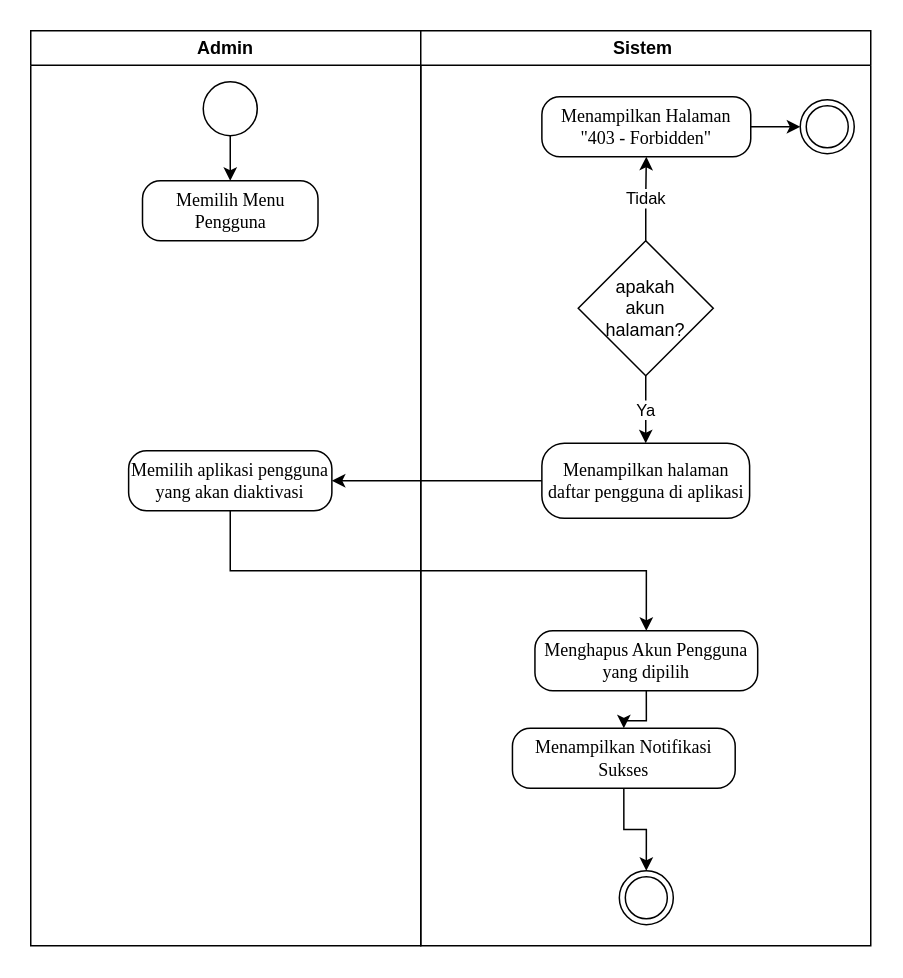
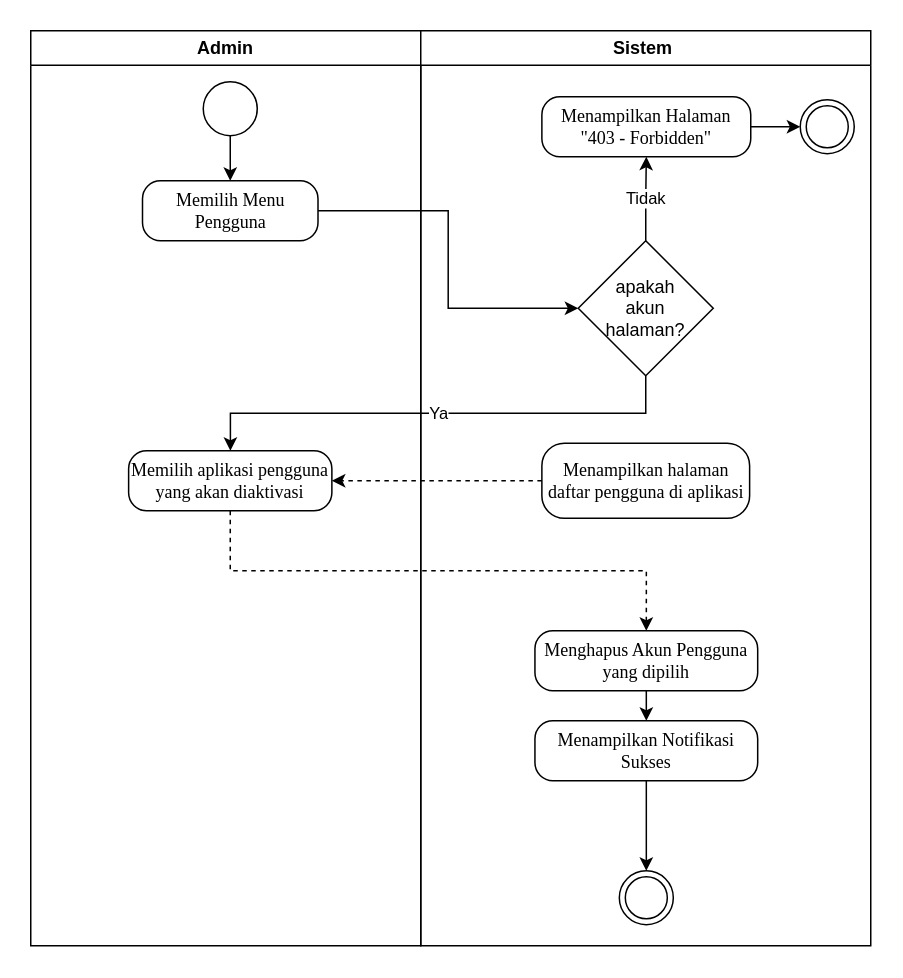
none -> (448, 254)
(646, 415) -> (433, 413)
(441, 481) -> (441, 481)
(558, 571) -> (558, 571)
(624, 758) -> (646, 751)
